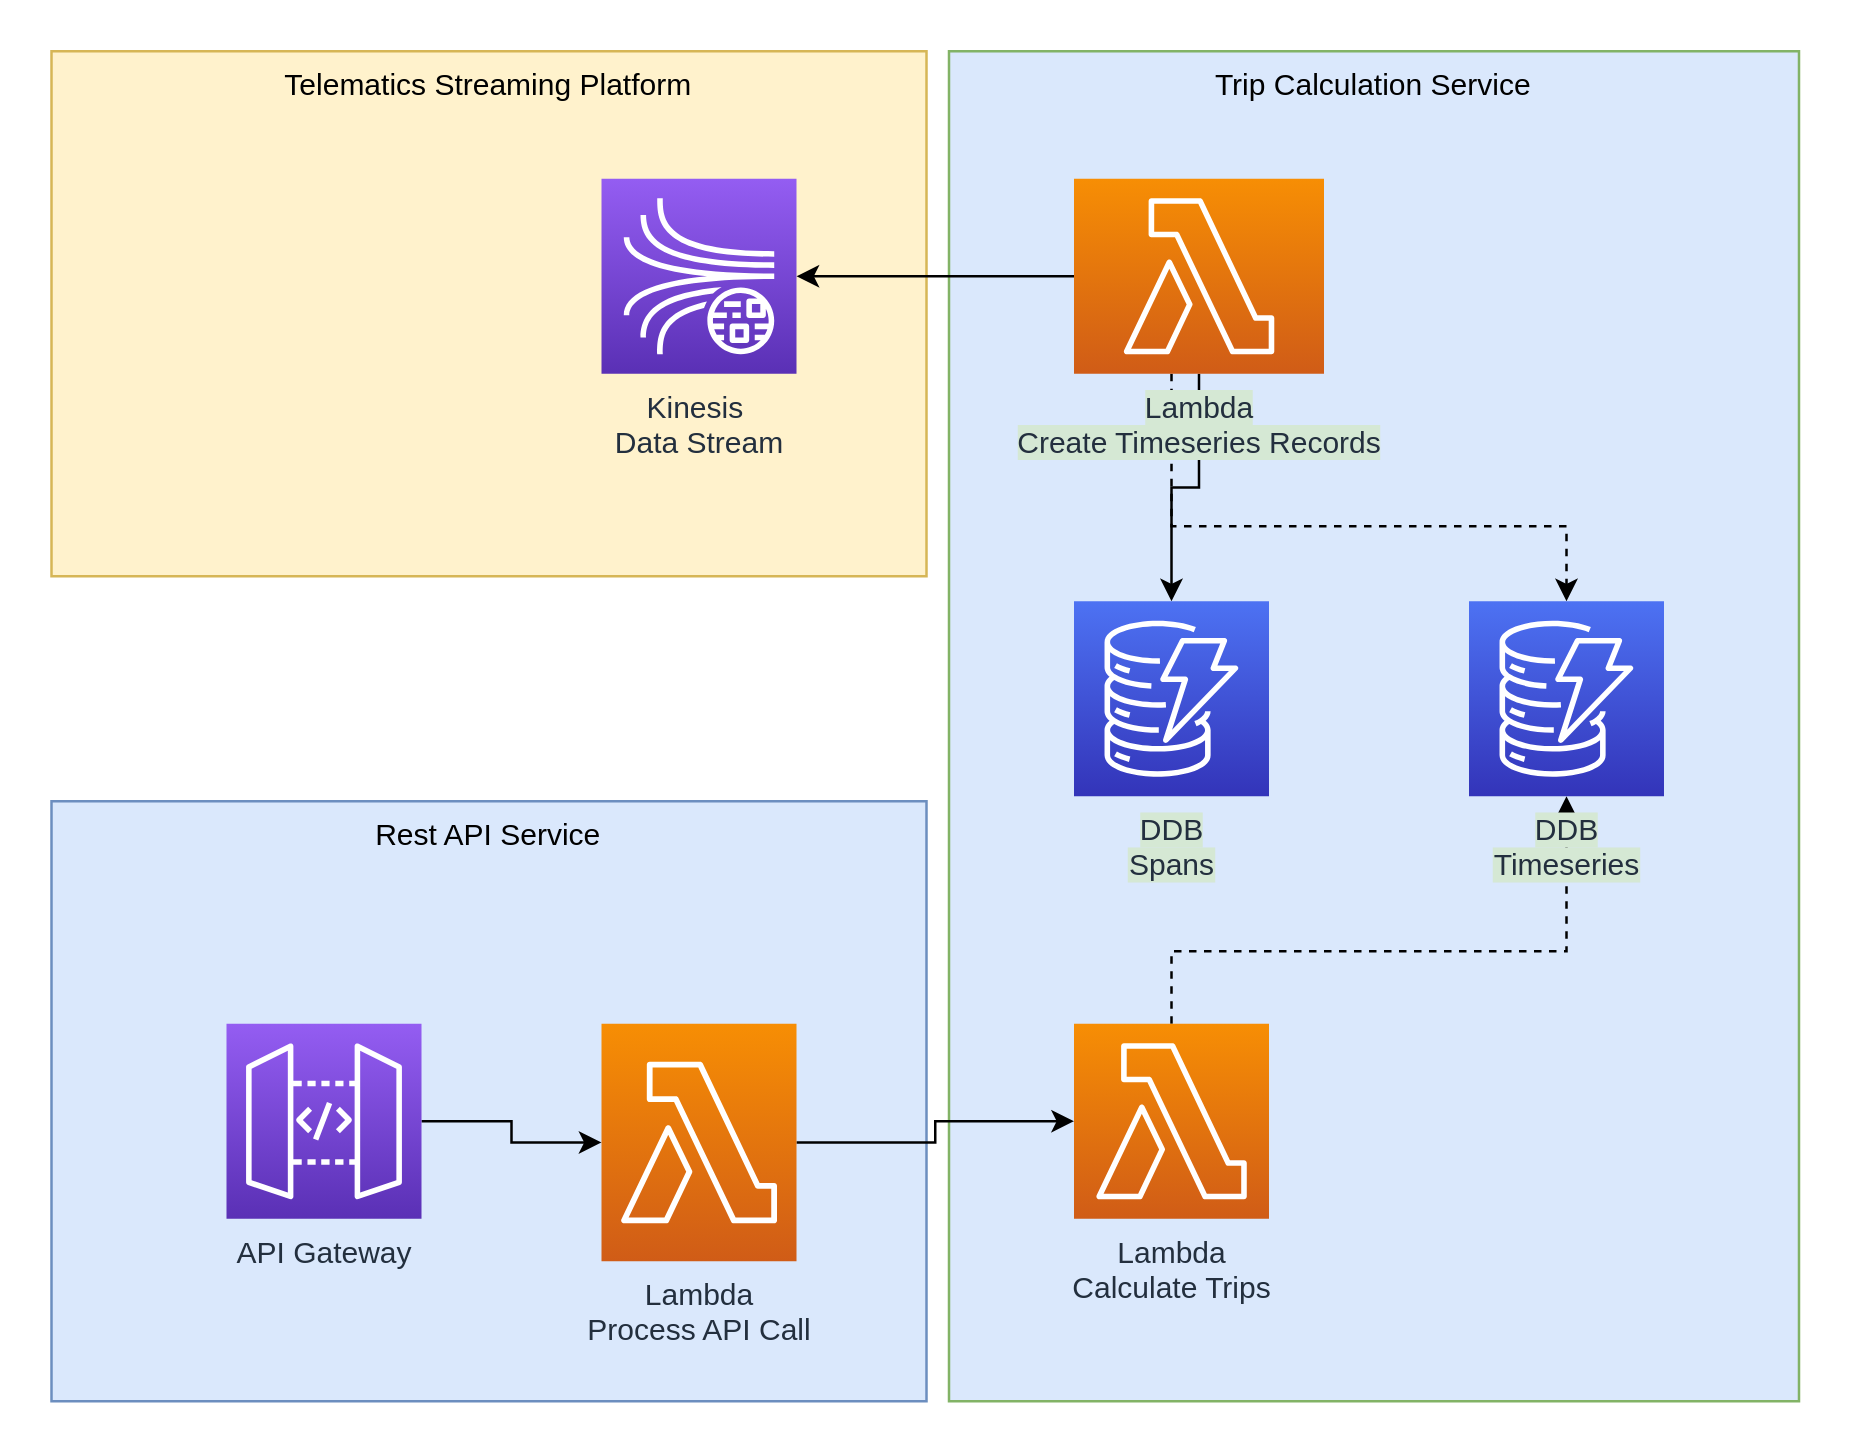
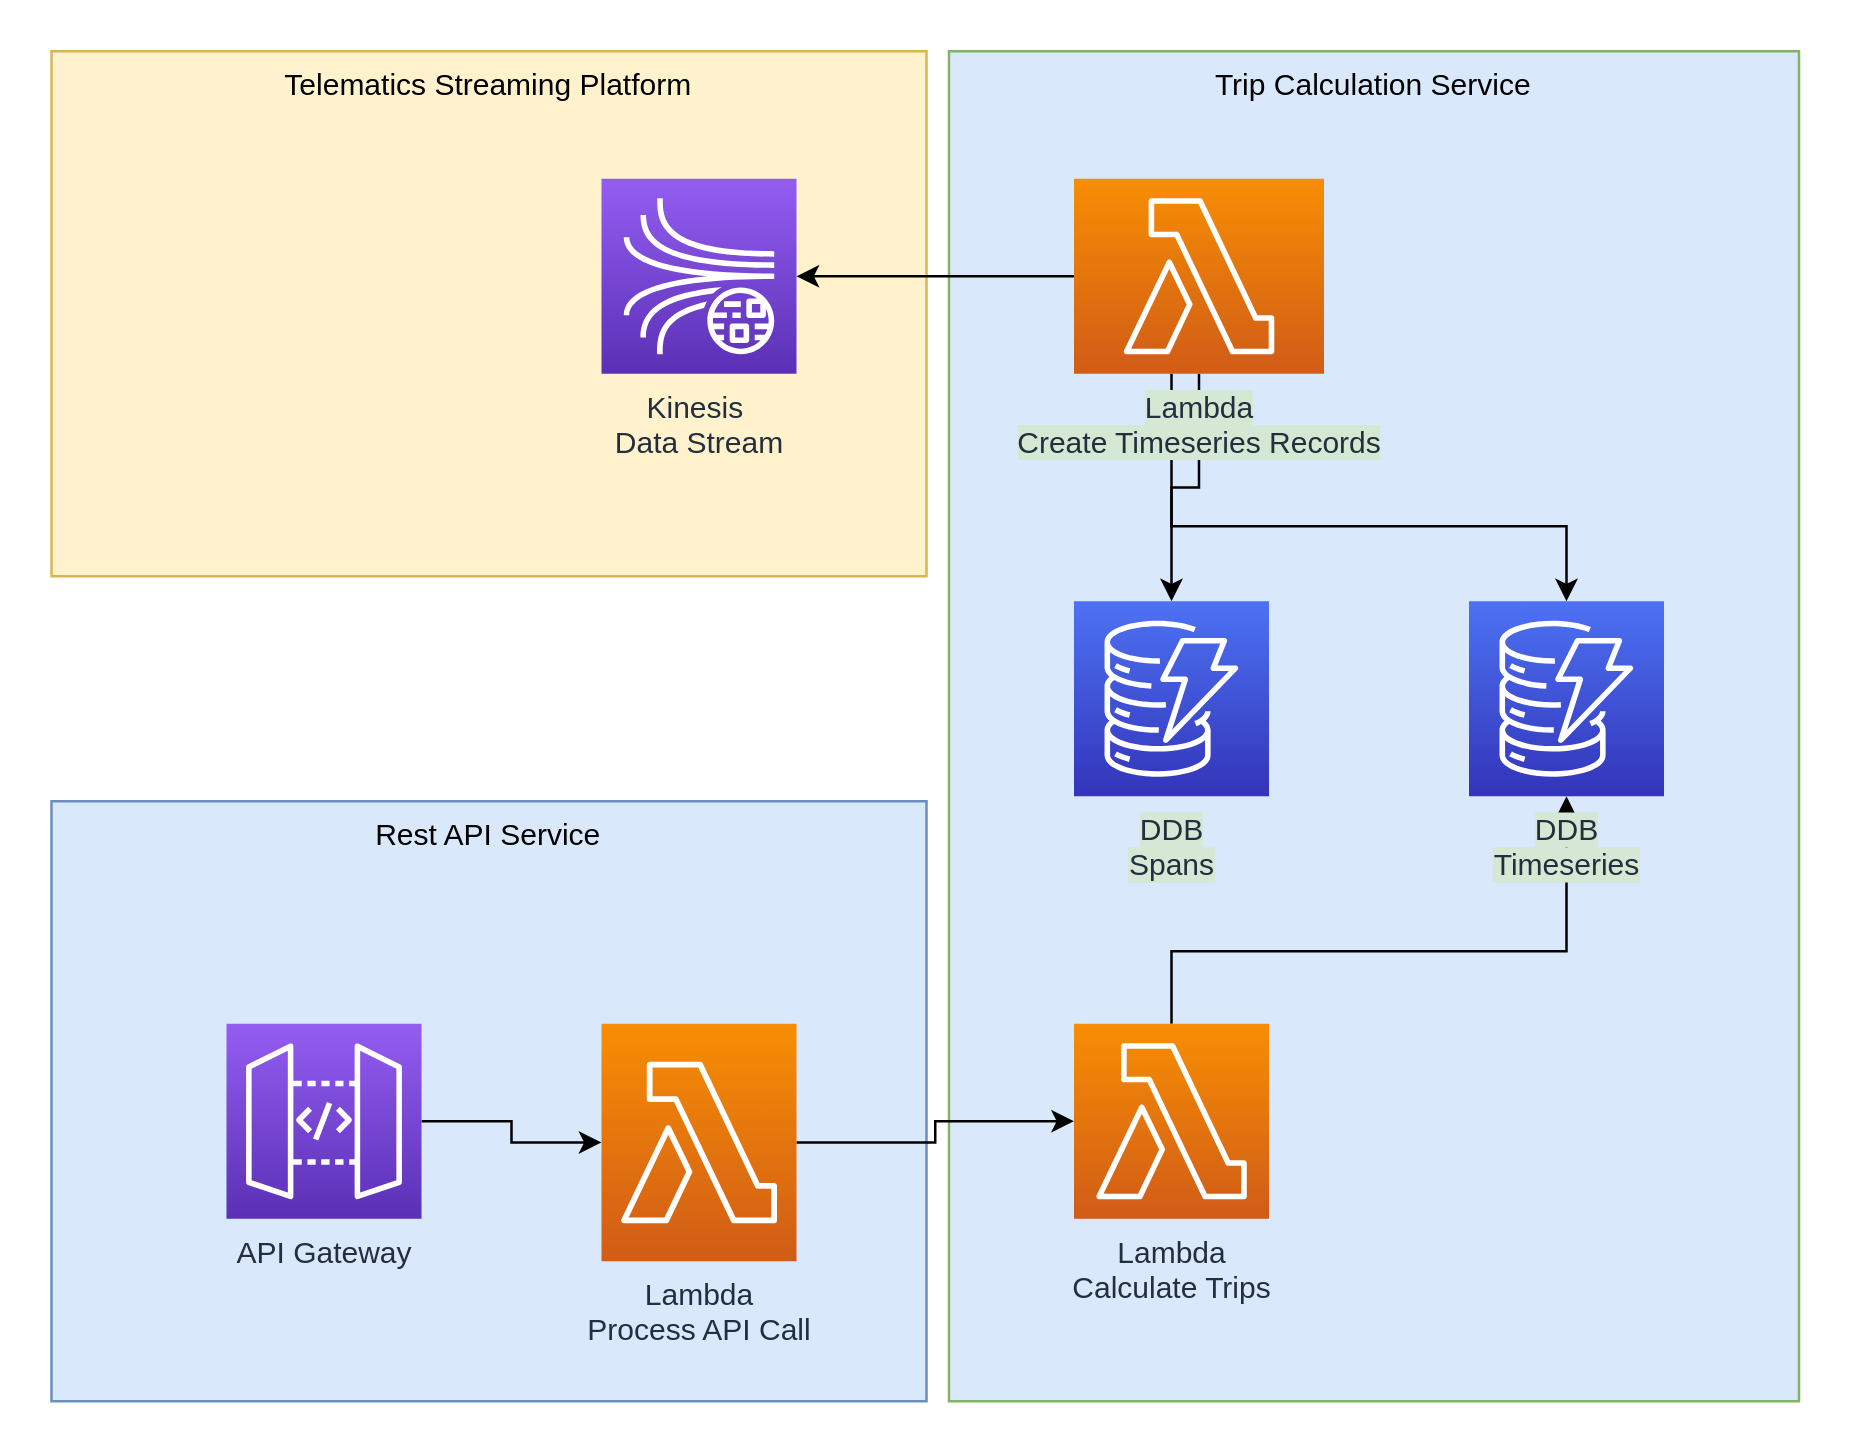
(1400, 526) -> (1400, 526)
(1370, 951) -> (1370, 951)
